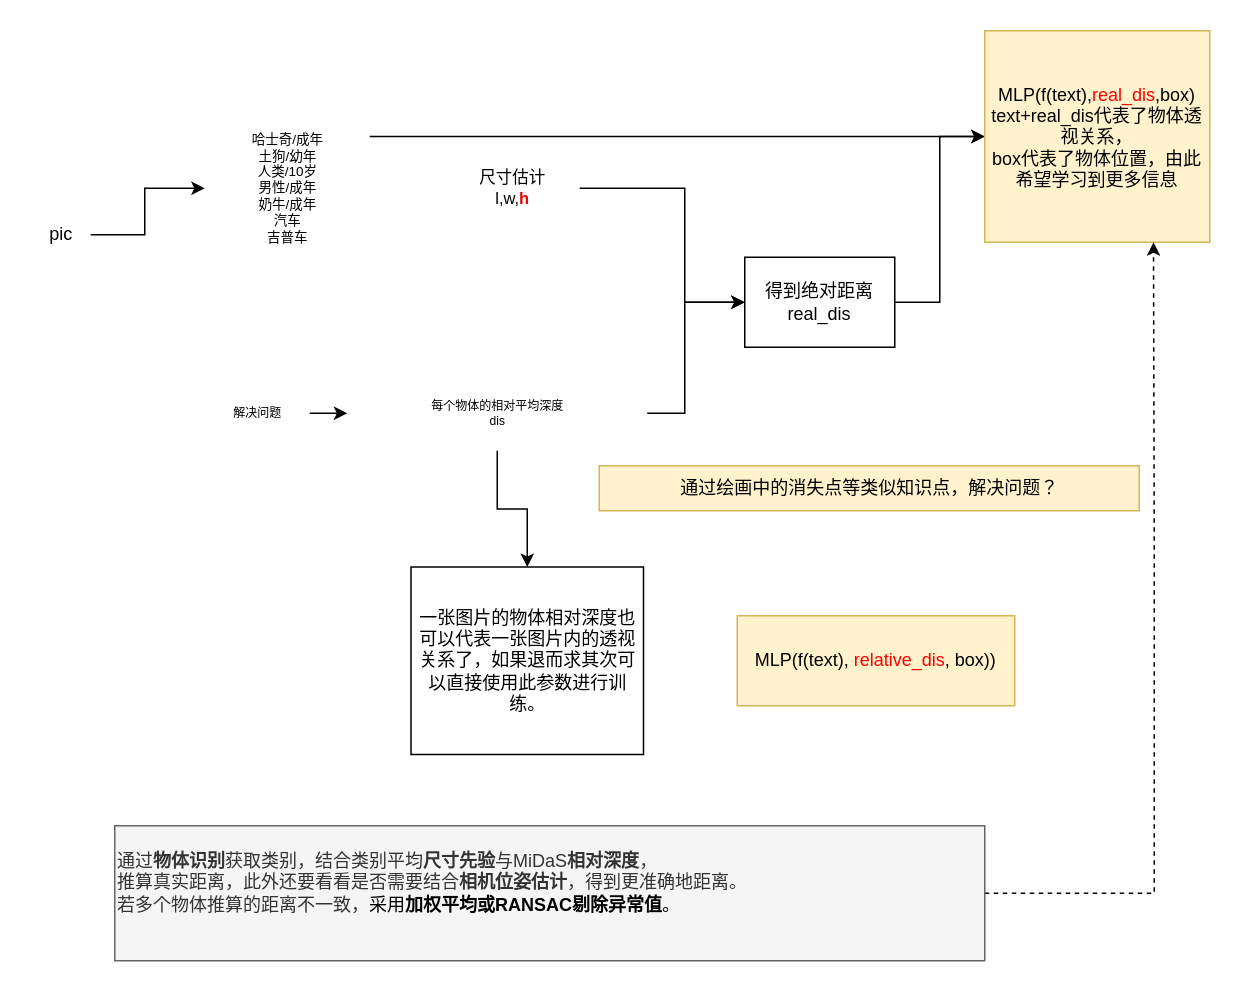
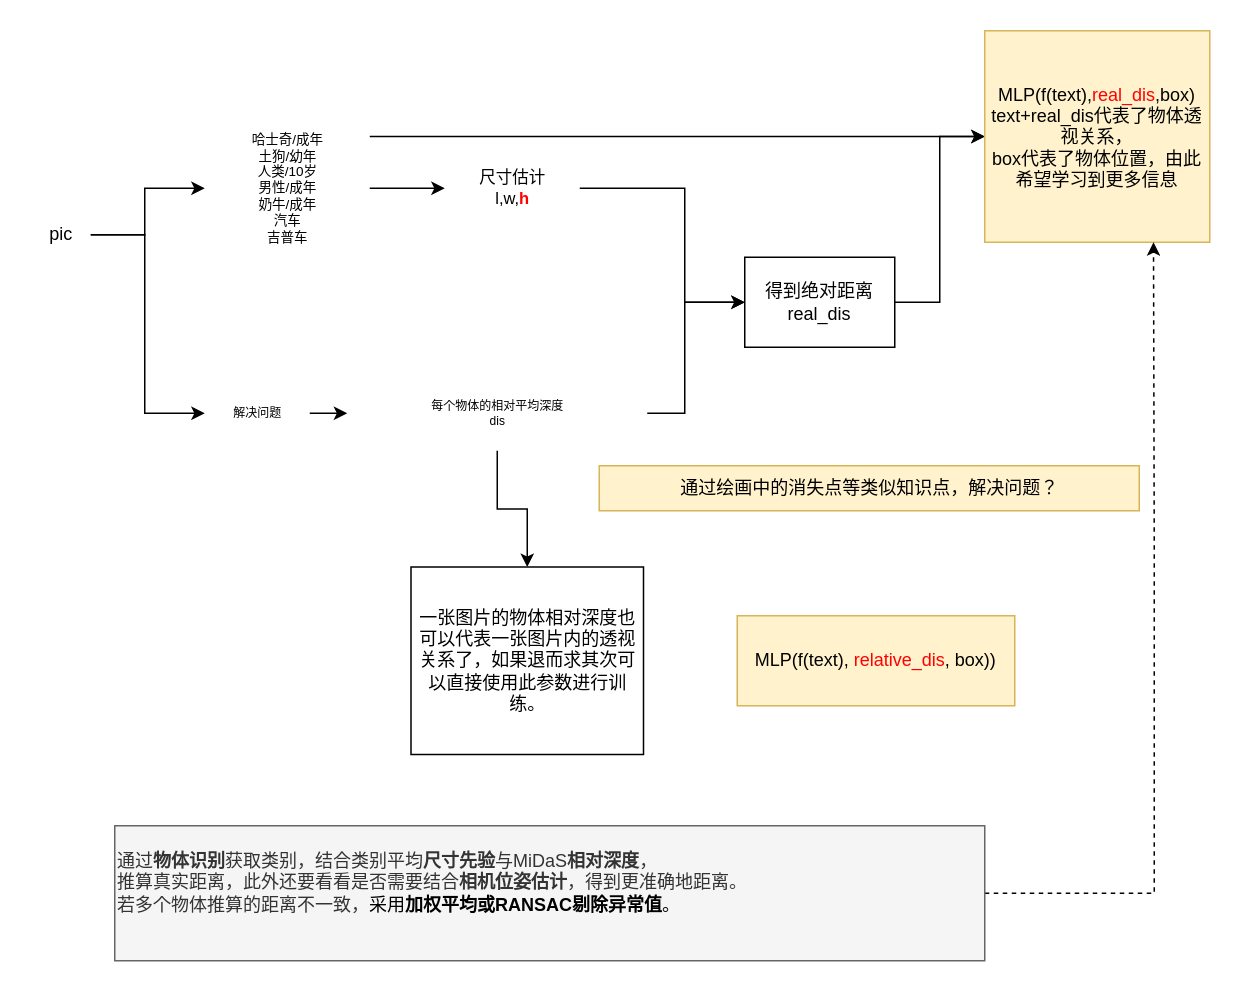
none -> (402, 188)
none -> (145, 349)
